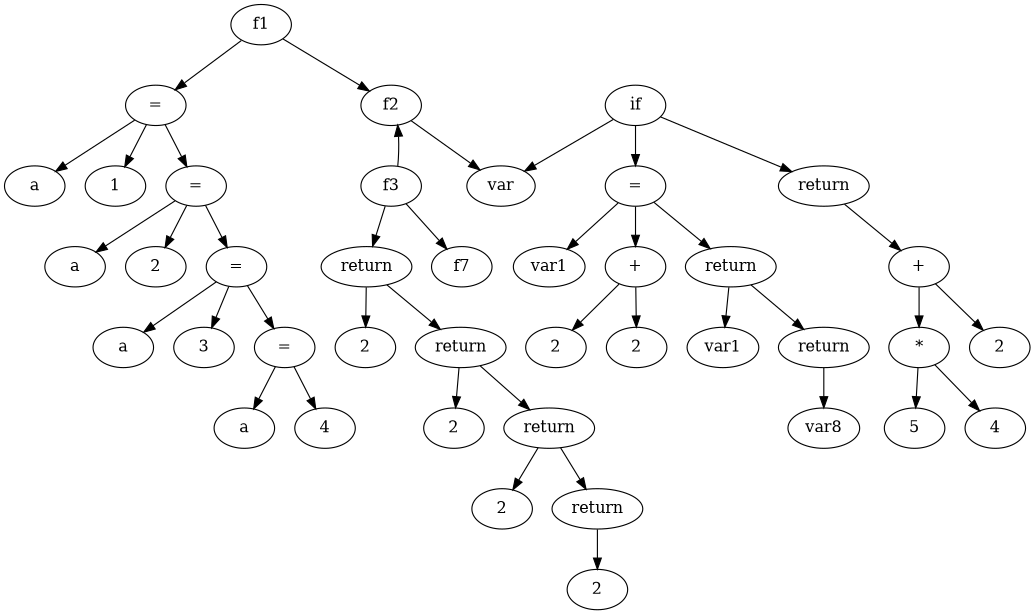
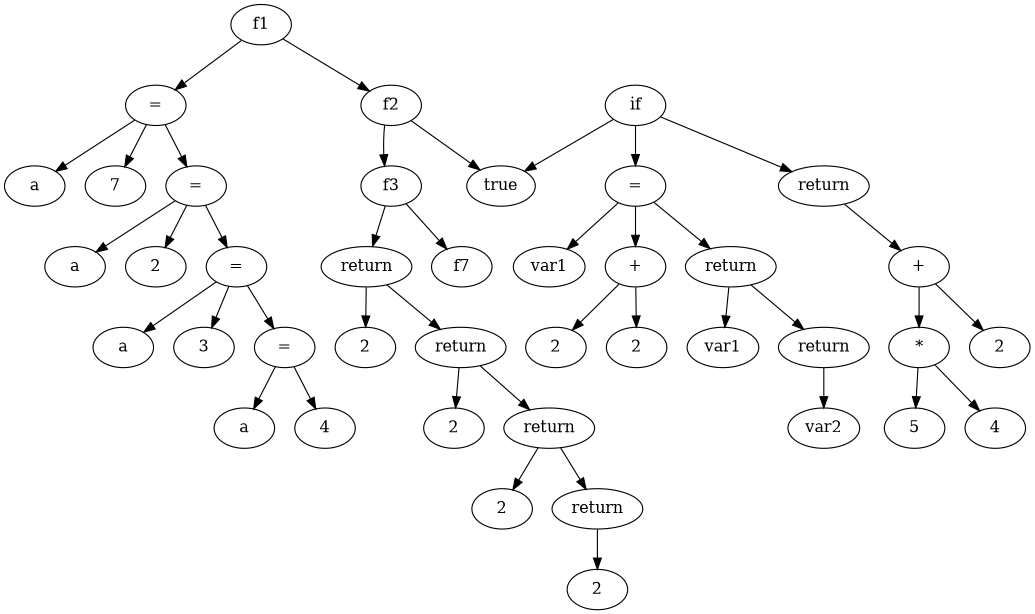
(399, 151) -> (384, 140)
(115, 186) -> (115, 186)
(501, 186) -> (501, 186)
(824, 428) -> (824, 428)
